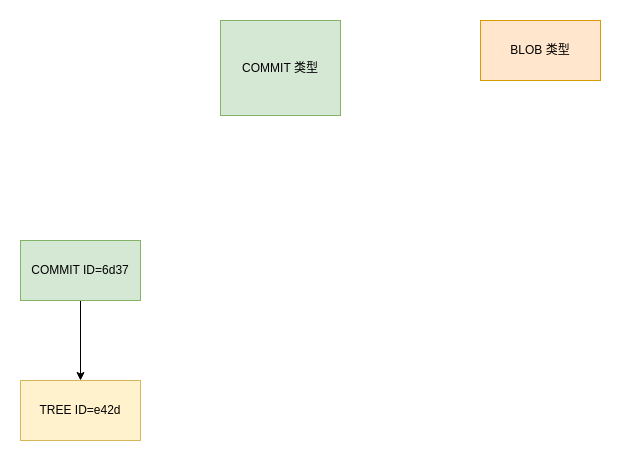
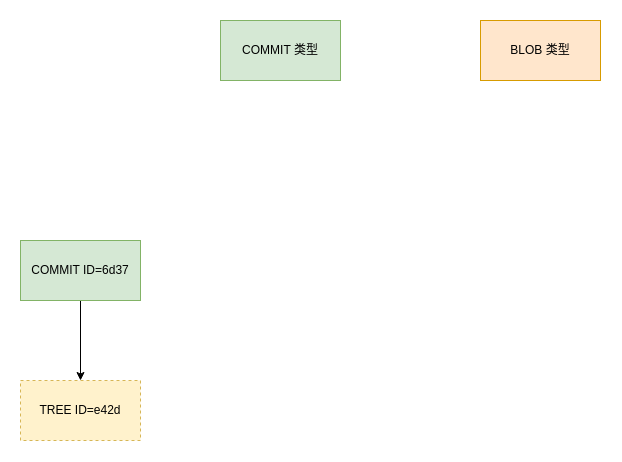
(281, 68) -> (281, 51)
(81, 411) -> (81, 411)
